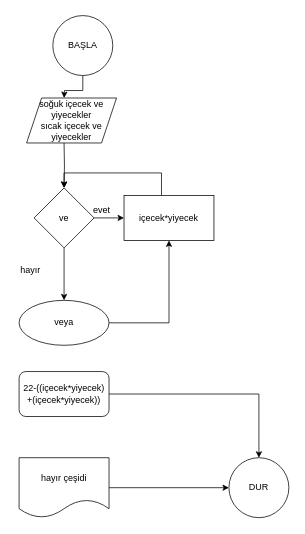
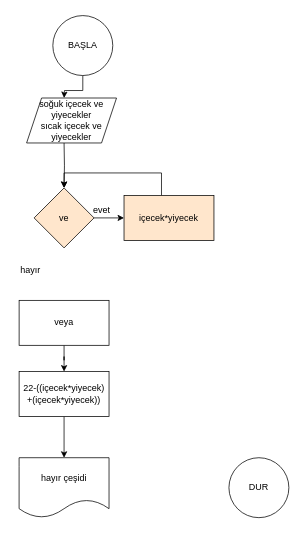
(64, 218) -> (64, 218)
(169, 218) -> (169, 218)
(64, 294) -> none
(64, 323) -> (64, 323)
(169, 323) -> (64, 357)
(64, 394) -> (64, 394)
(258, 394) -> (64, 451)
(166, 488) -> none
